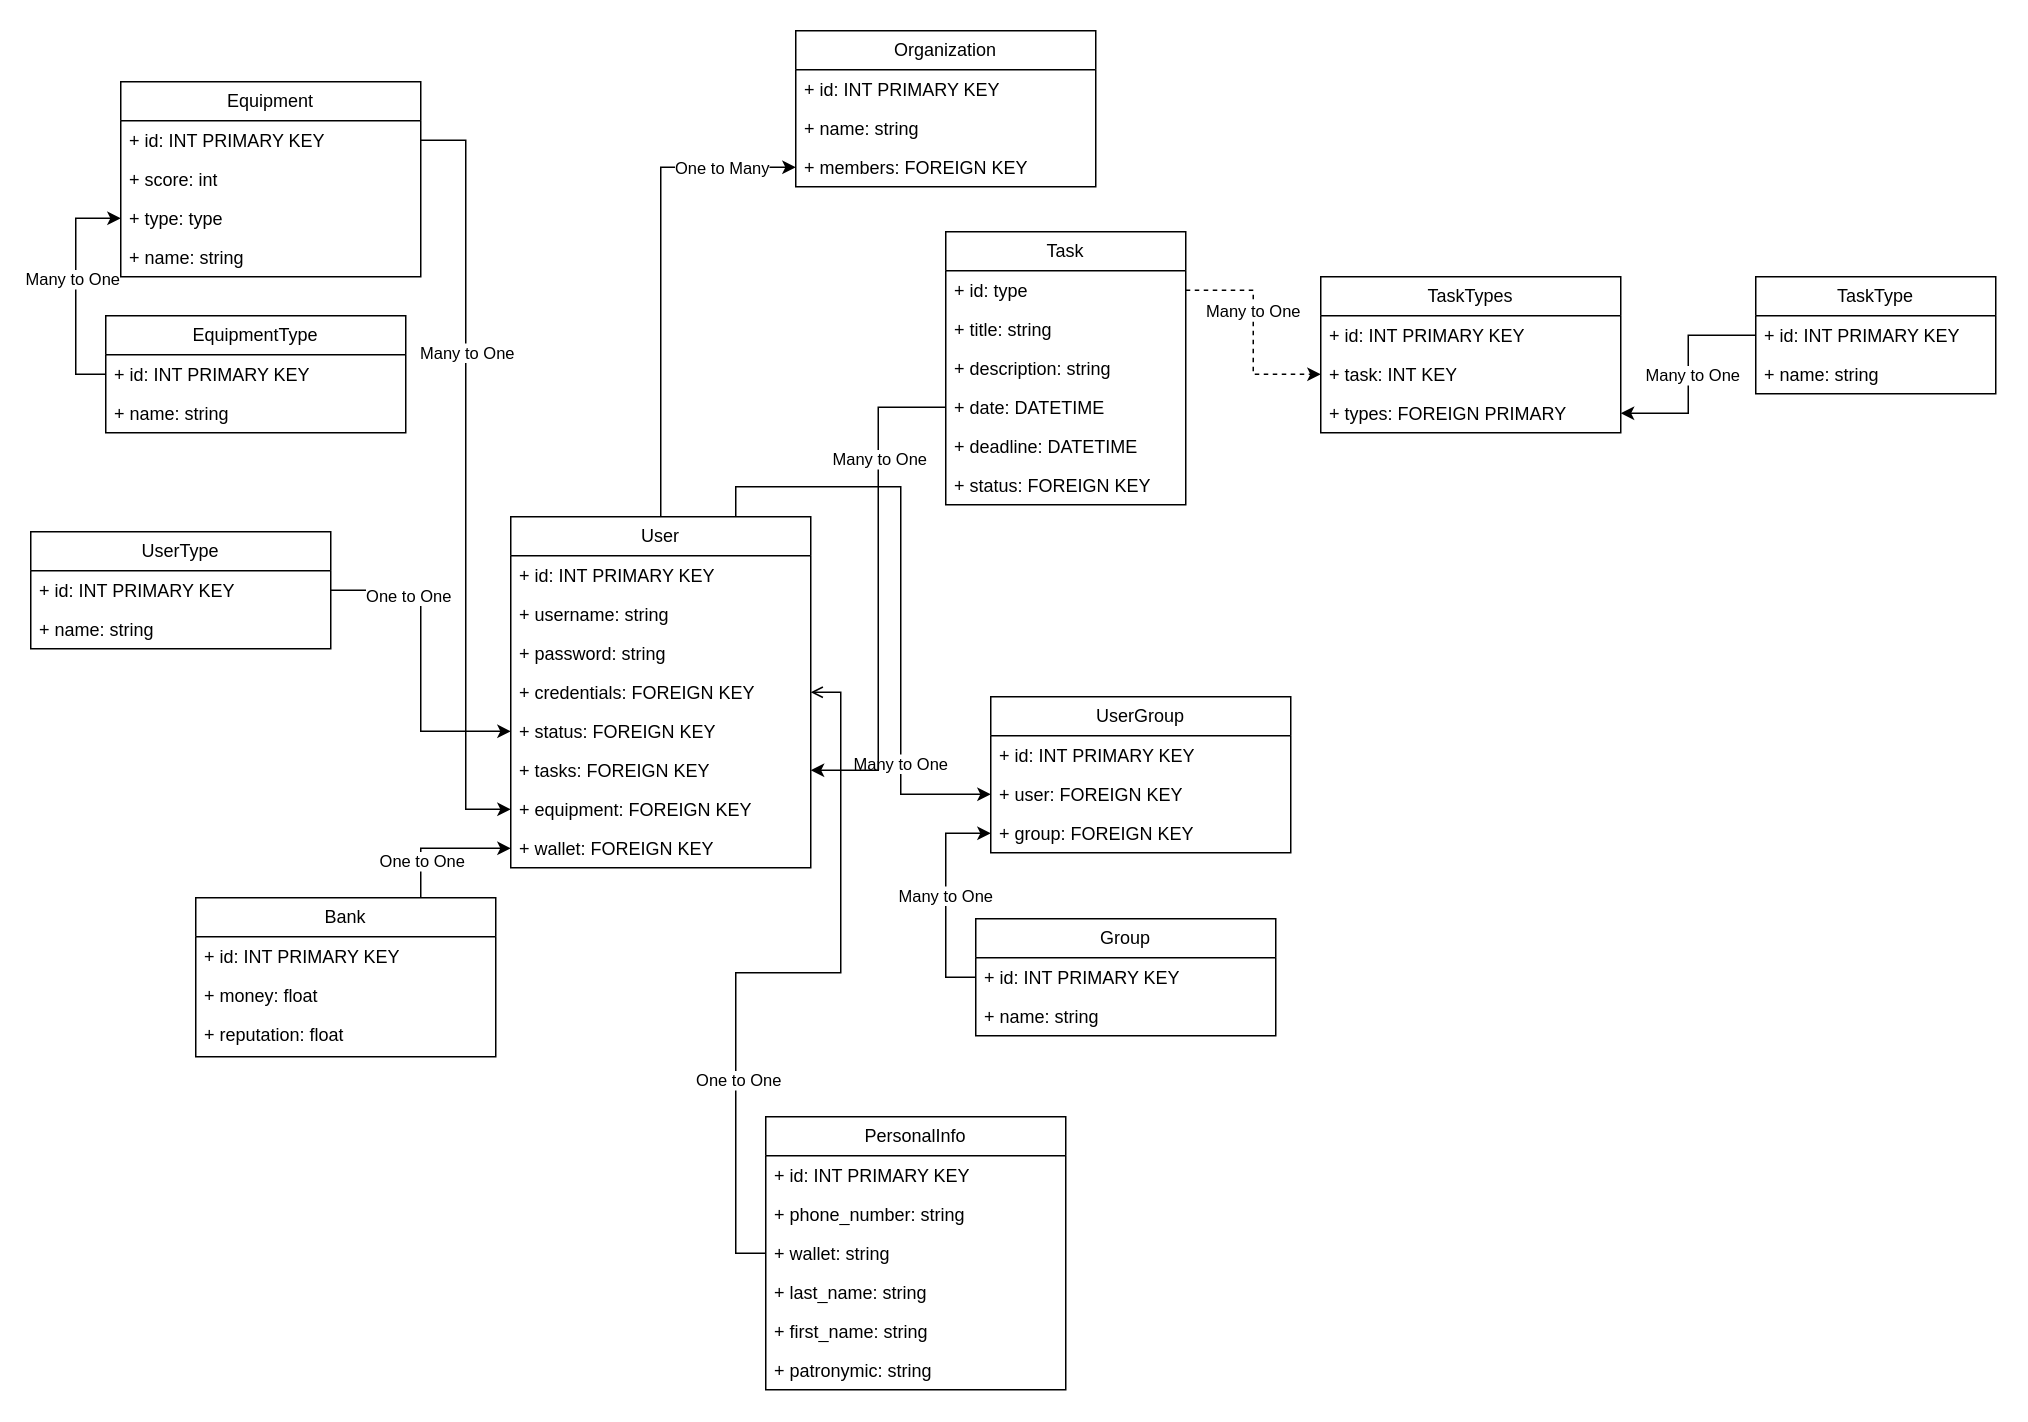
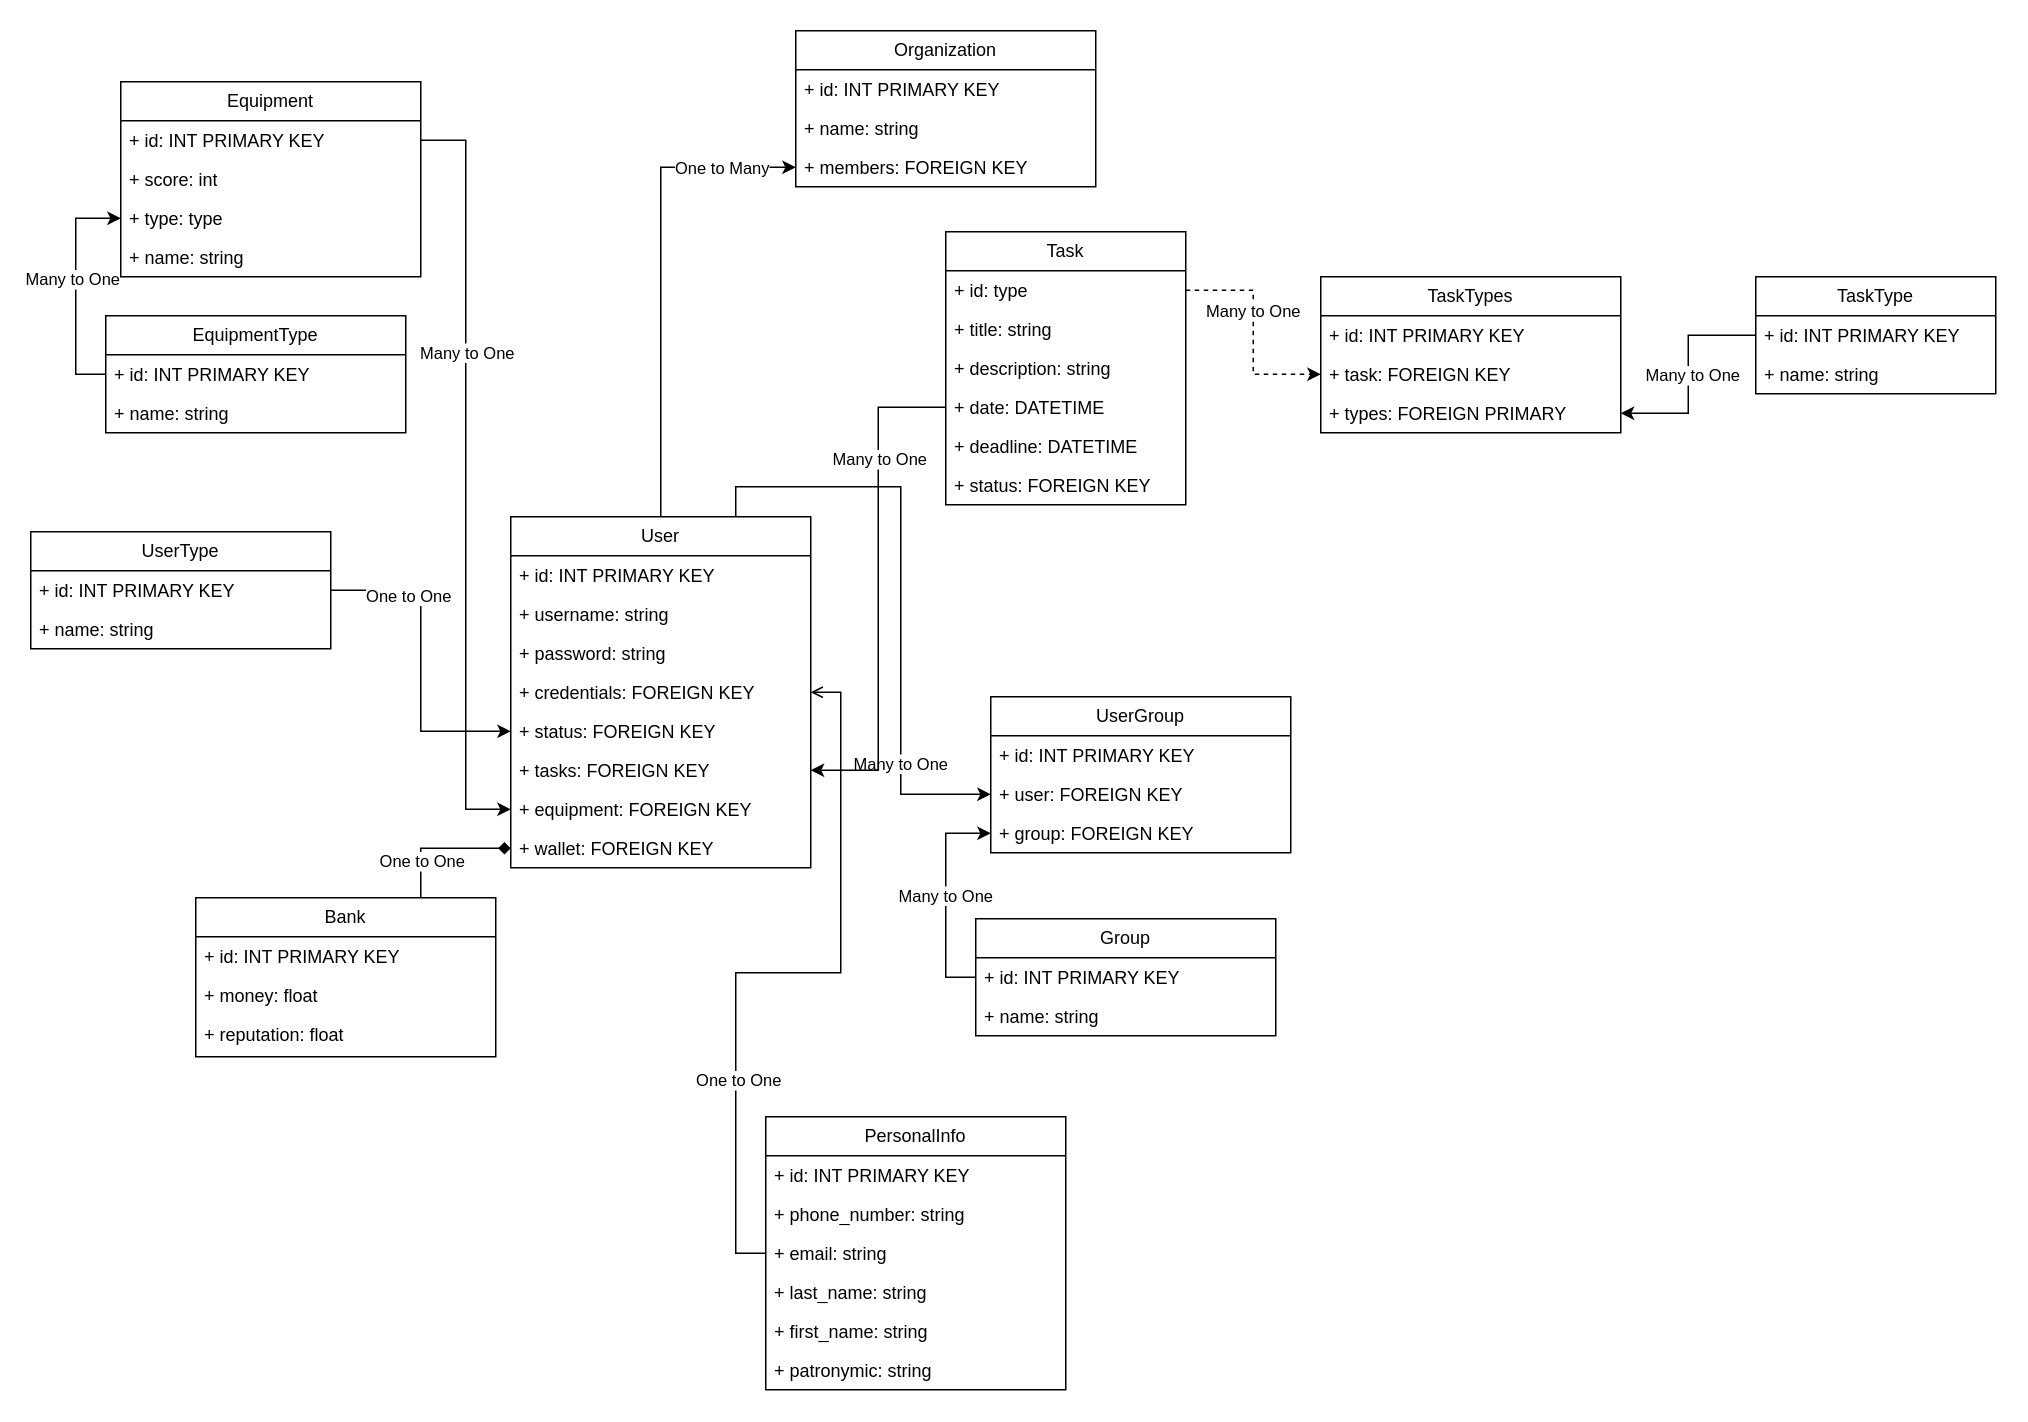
(1396, 376) -> (1416, 376)
(499, 848) -> (498, 848)
(841, 1255) -> (836, 1255)
